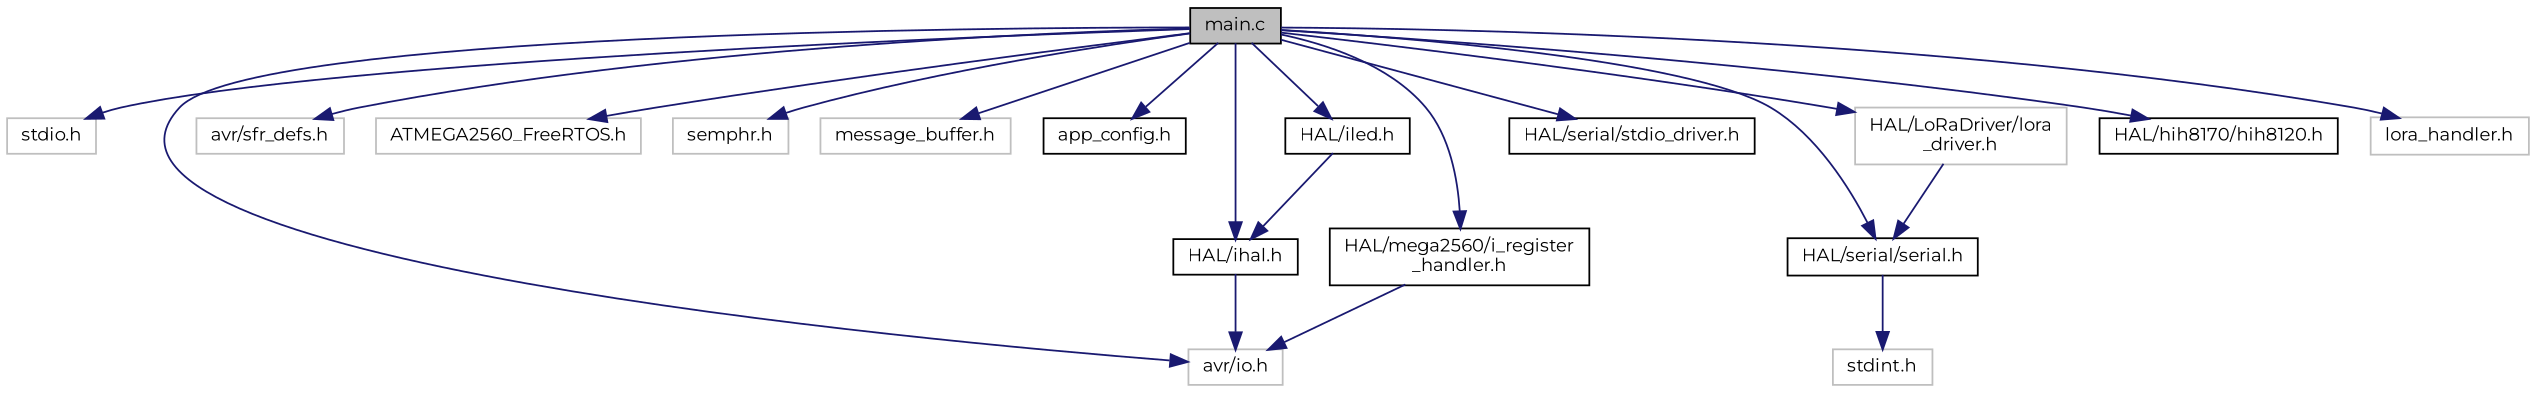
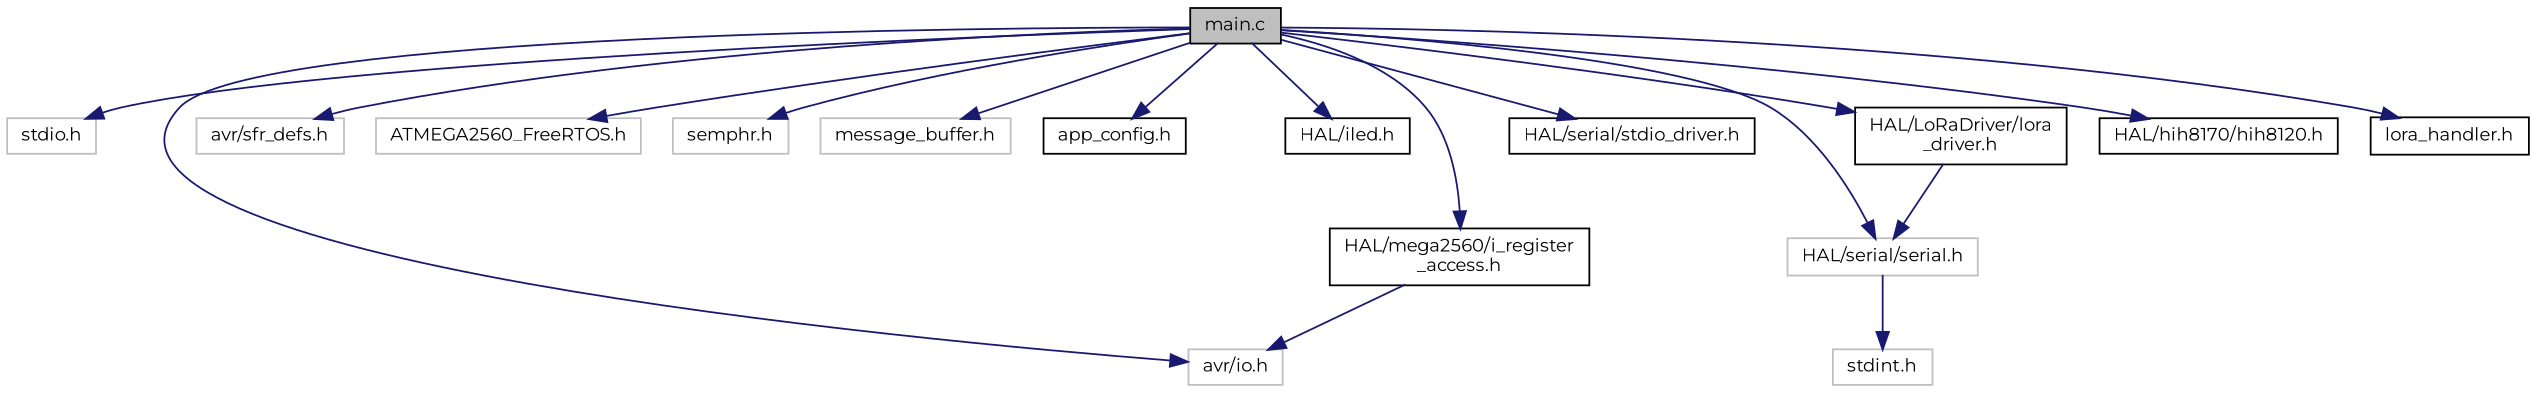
(1961, 136) -> (1961, 136)
(2450, 136) -> (2450, 136)
(1236, 257) -> none
(1460, 257) -> (1460, 257)
(1883, 257) -> (1883, 257)
